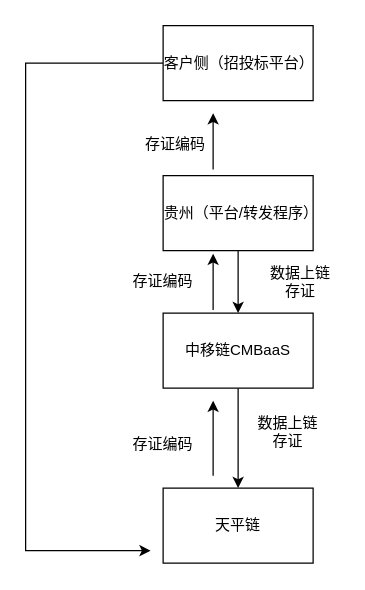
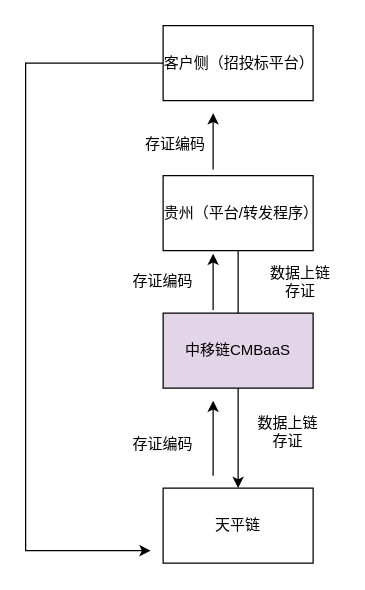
(238, 303) -> (238, 306)
(238, 351) -> (238, 351)
